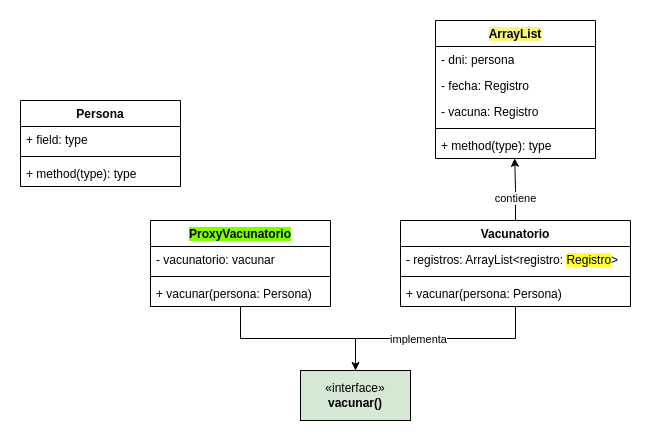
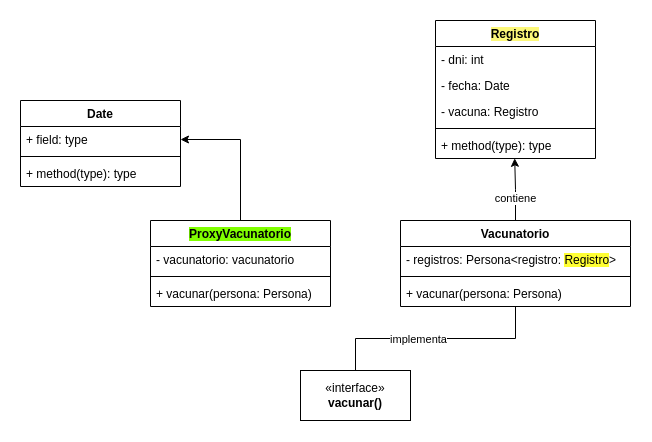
(516, 35) -> (516, 35)
(482, 61) -> (467, 61)
(492, 87) -> (481, 87)
(101, 115) -> (101, 115)
(224, 261) -> (236, 261)
(517, 268) -> (517, 268)
(281, 339) -> (241, 154)
(356, 396) -> (356, 396)
